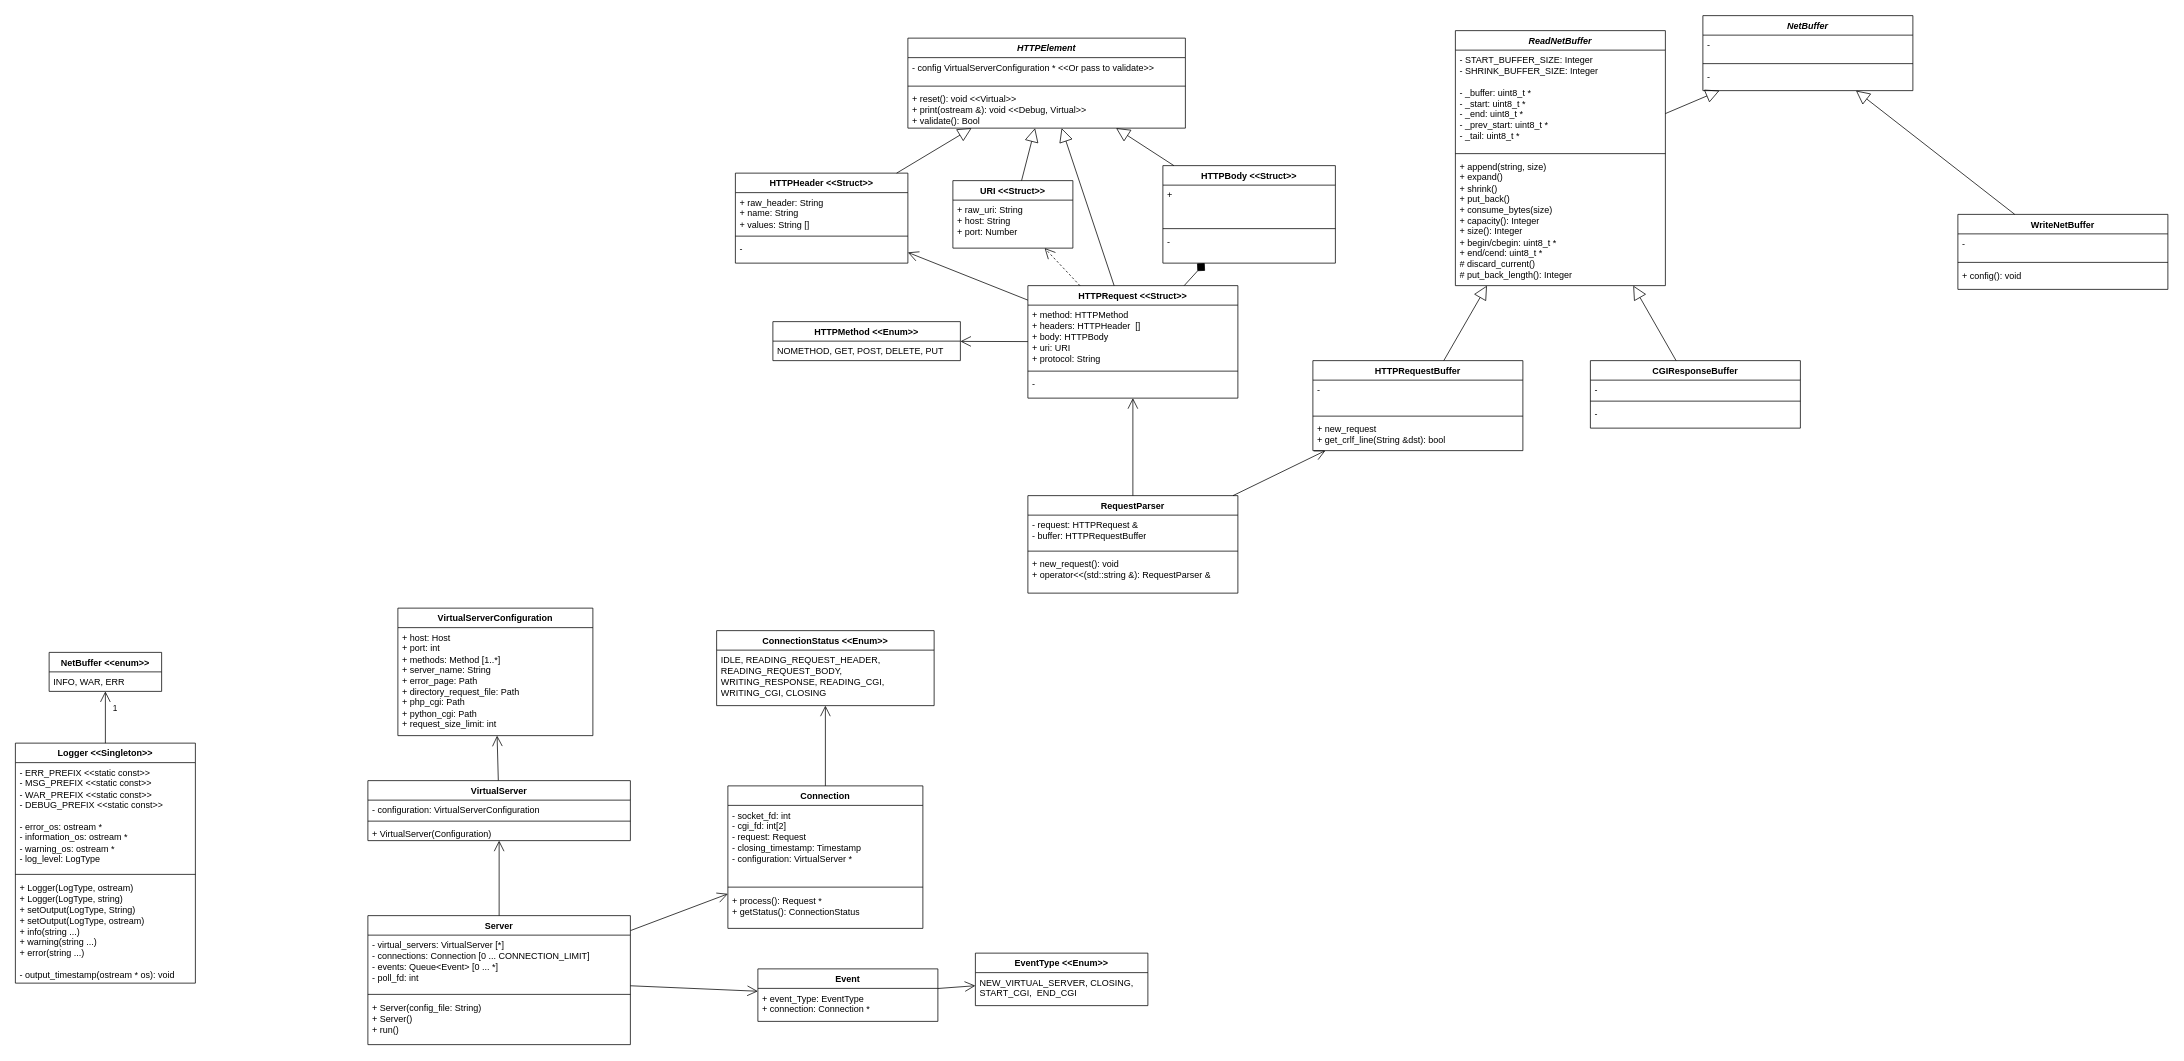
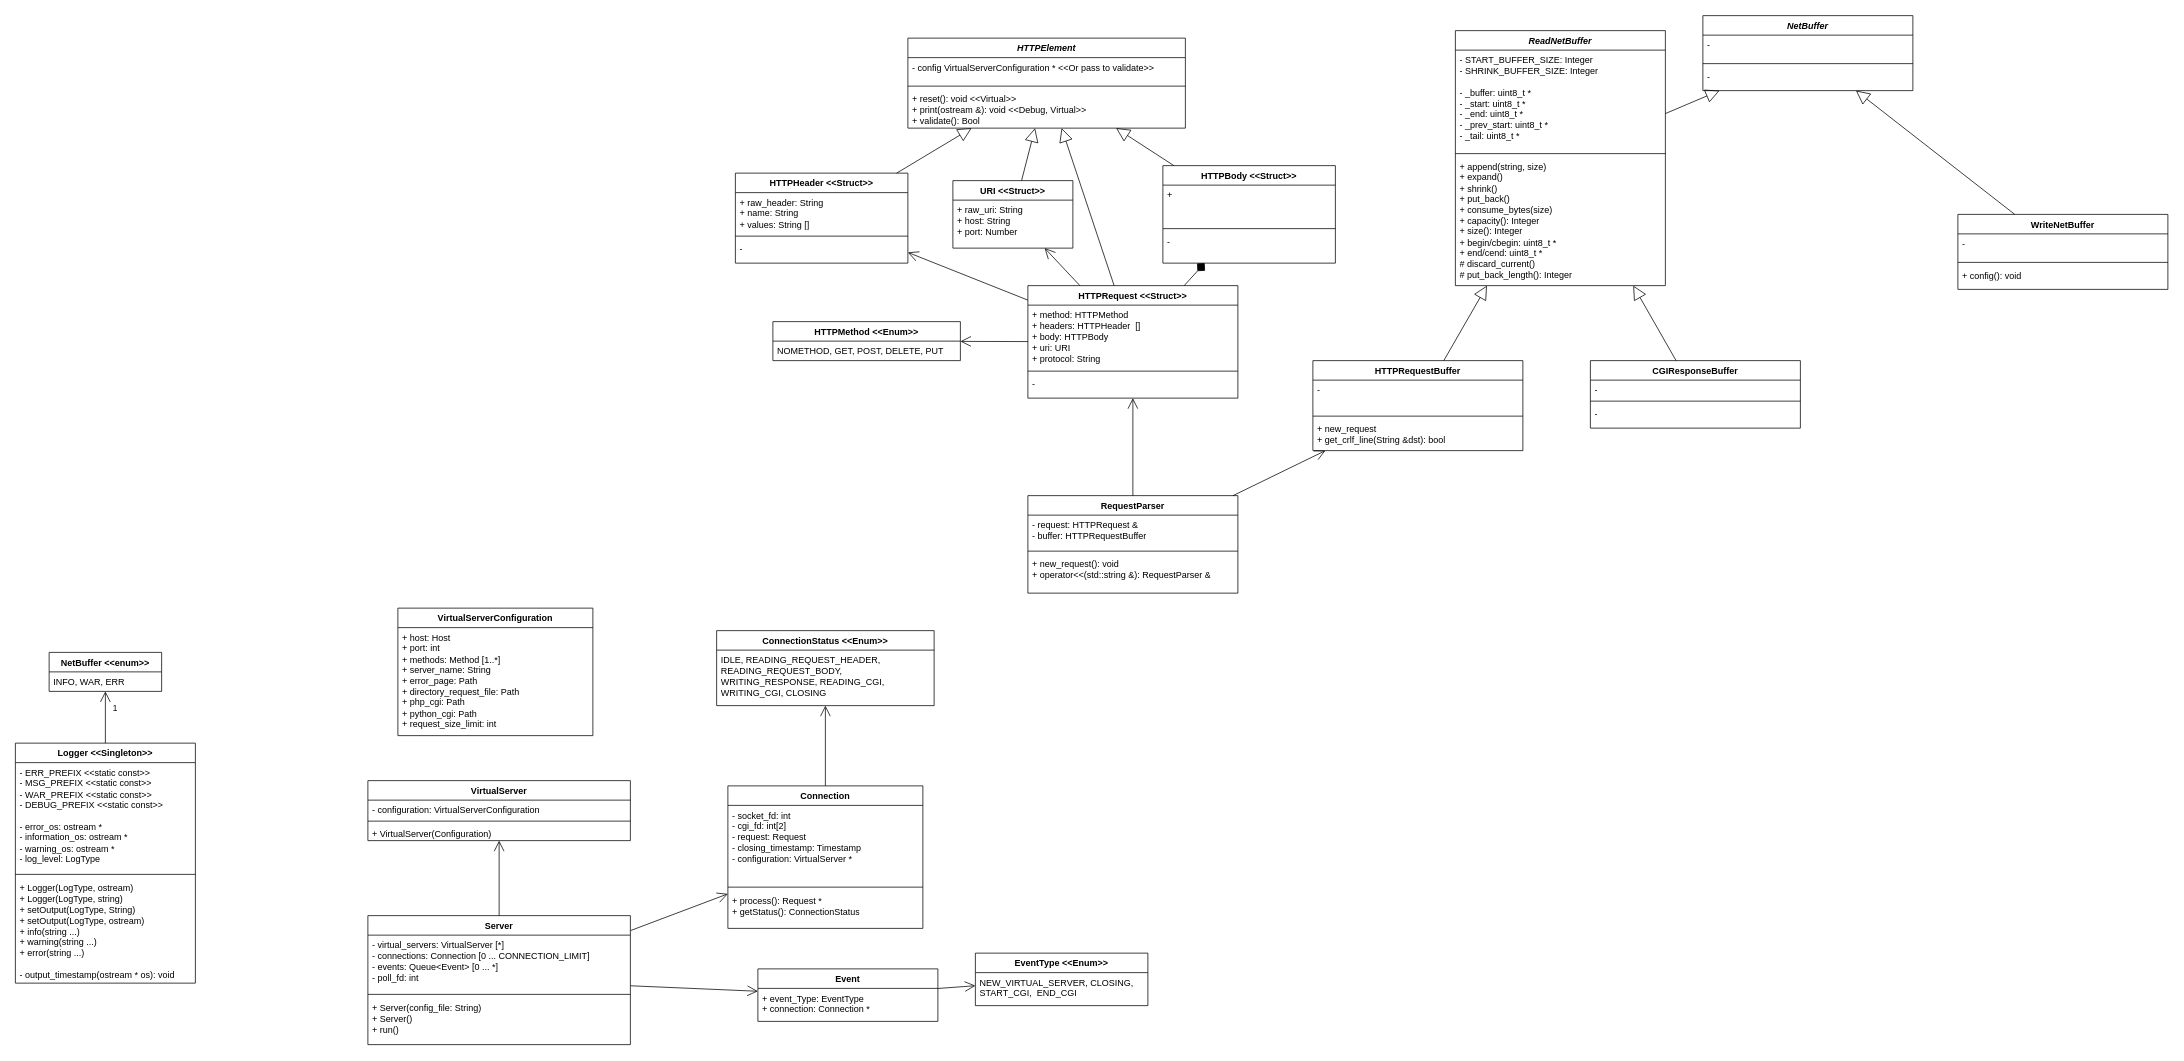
(1063, 267) -> (1063, 267)
(498, 759) -> none
